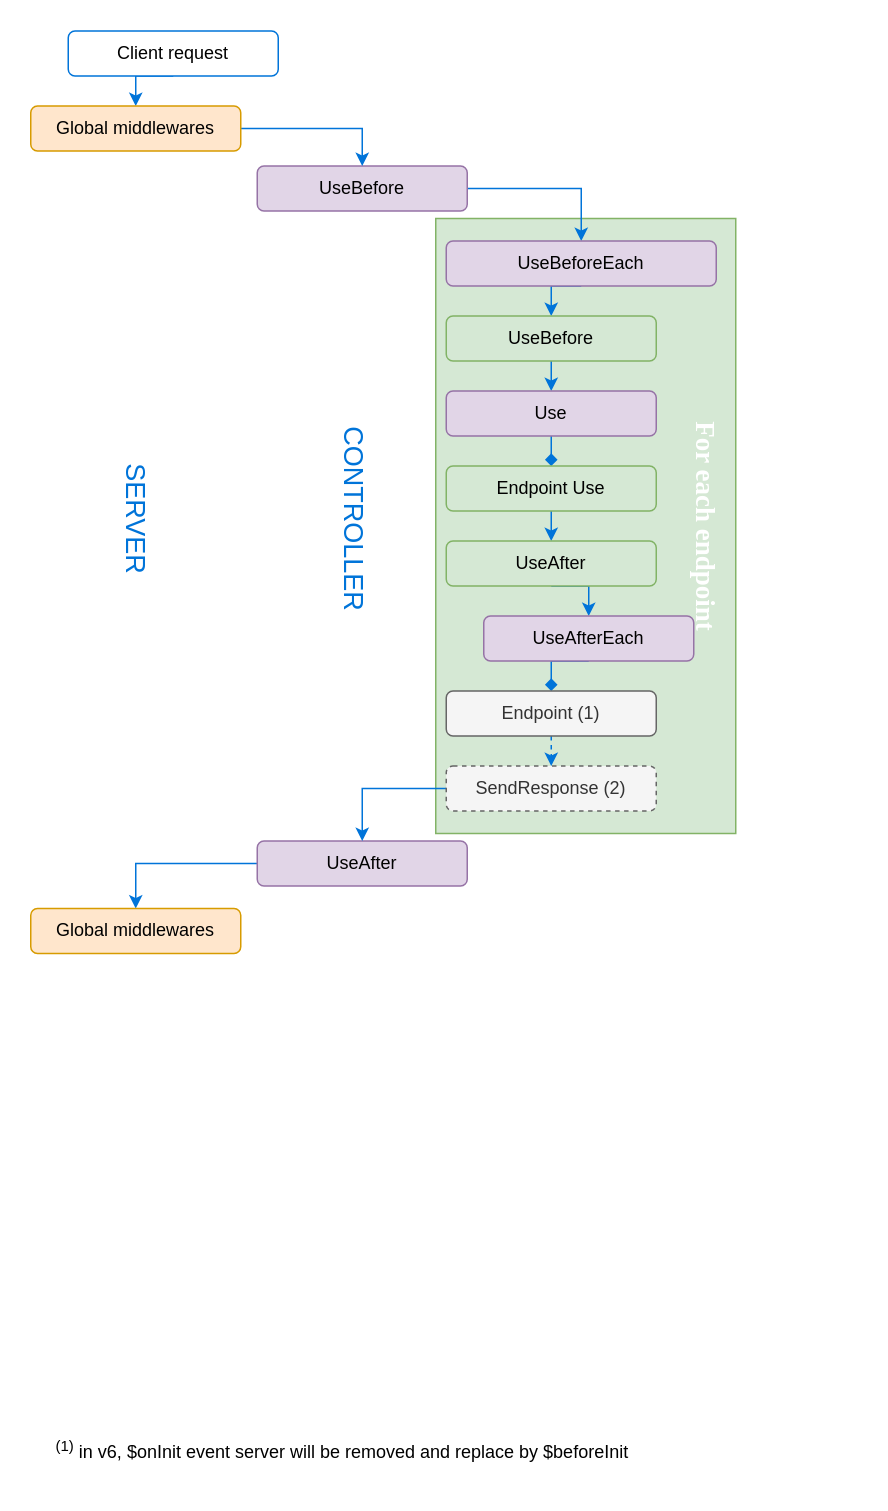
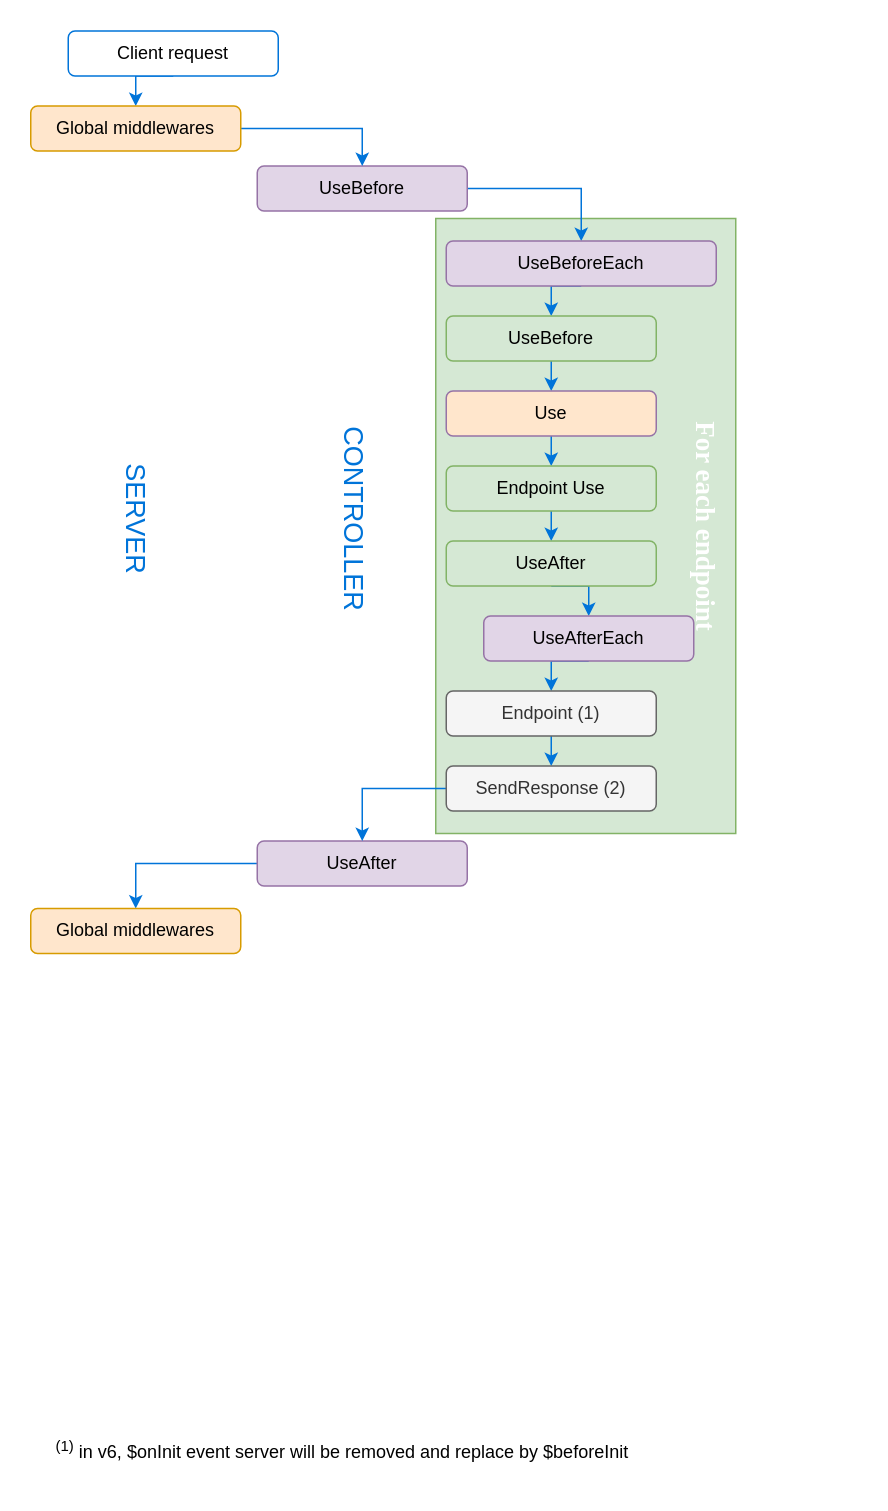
(551, 413) -> (551, 413)
(551, 453) -> (551, 454)
(551, 678) -> (551, 679)
(551, 746) -> (551, 746)
(551, 788) -> (551, 788)
